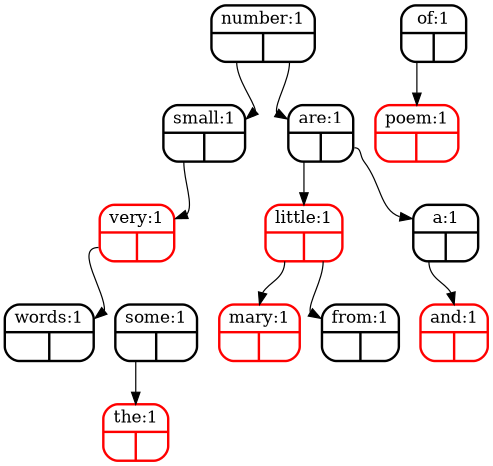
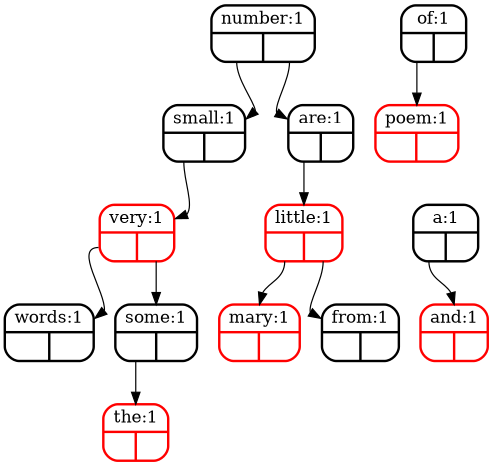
(376, 183) -> none
none -> (156, 277)
